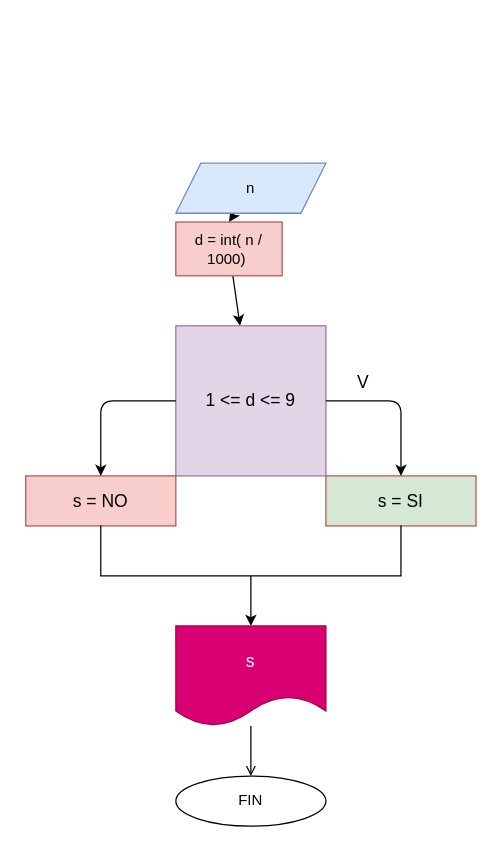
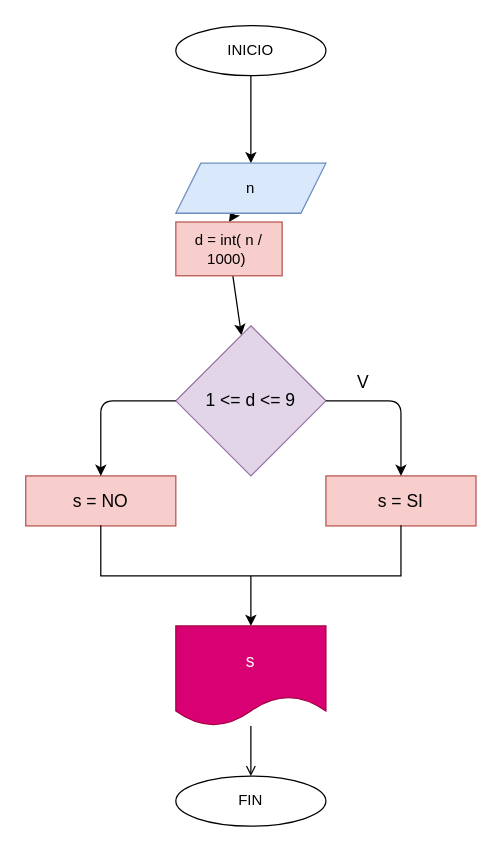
none -> (251, 51)
none -> (251, 115)
(251, 401) -> (251, 401)
(401, 501) -> (401, 501)
